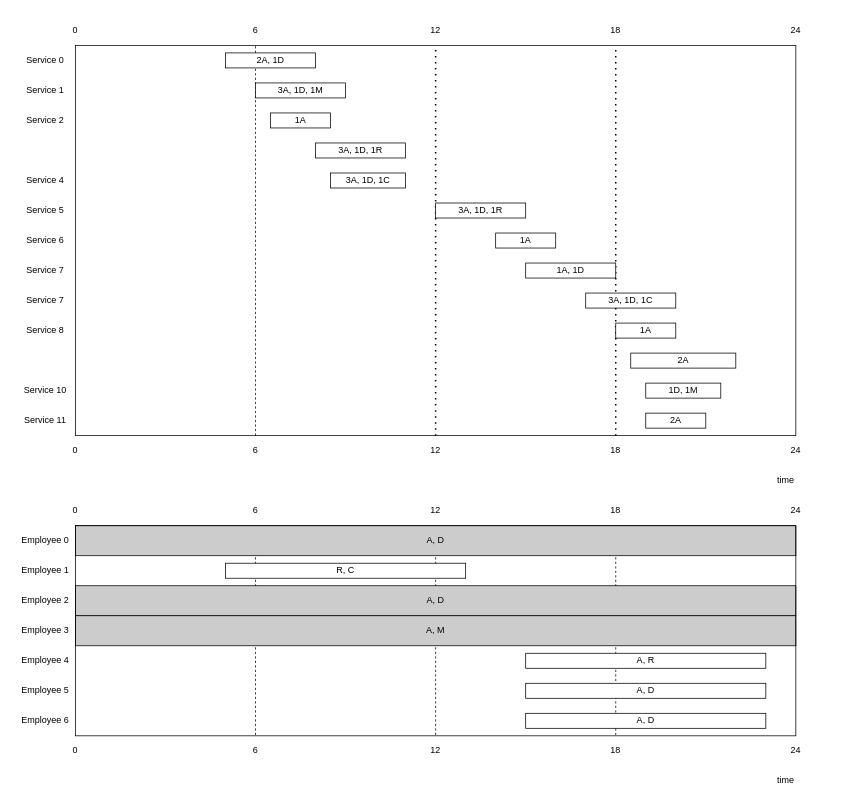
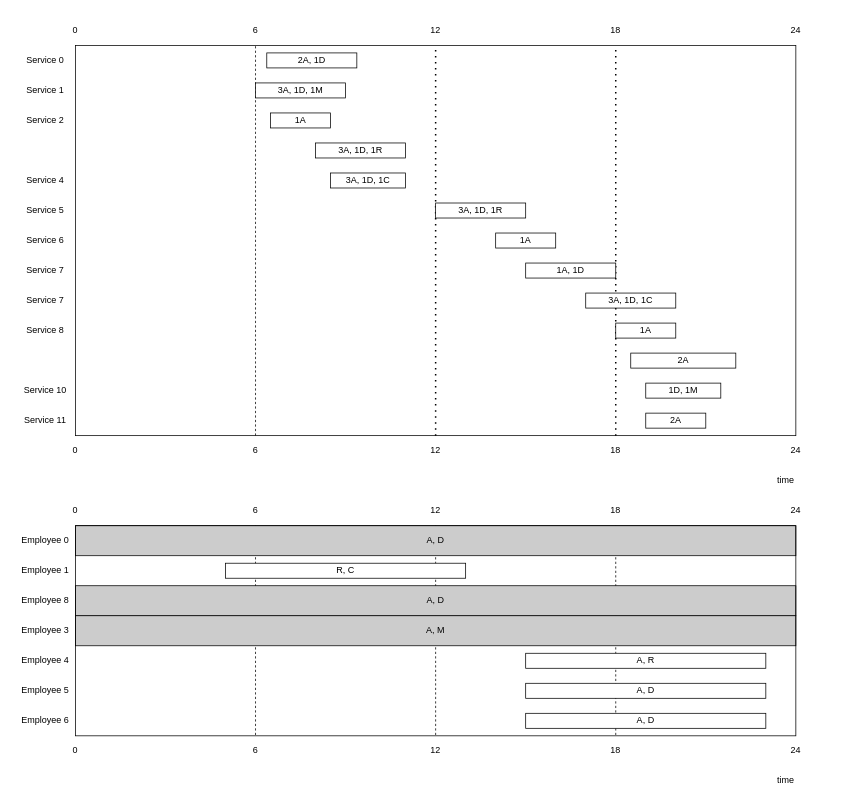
(270, 60) -> (312, 60)
(45, 600) -> (45, 600)
